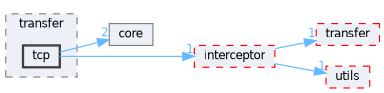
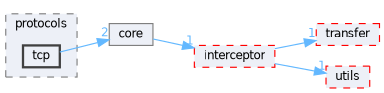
(41, 25) -> (41, 25)
(121, 56) -> (168, 42)
